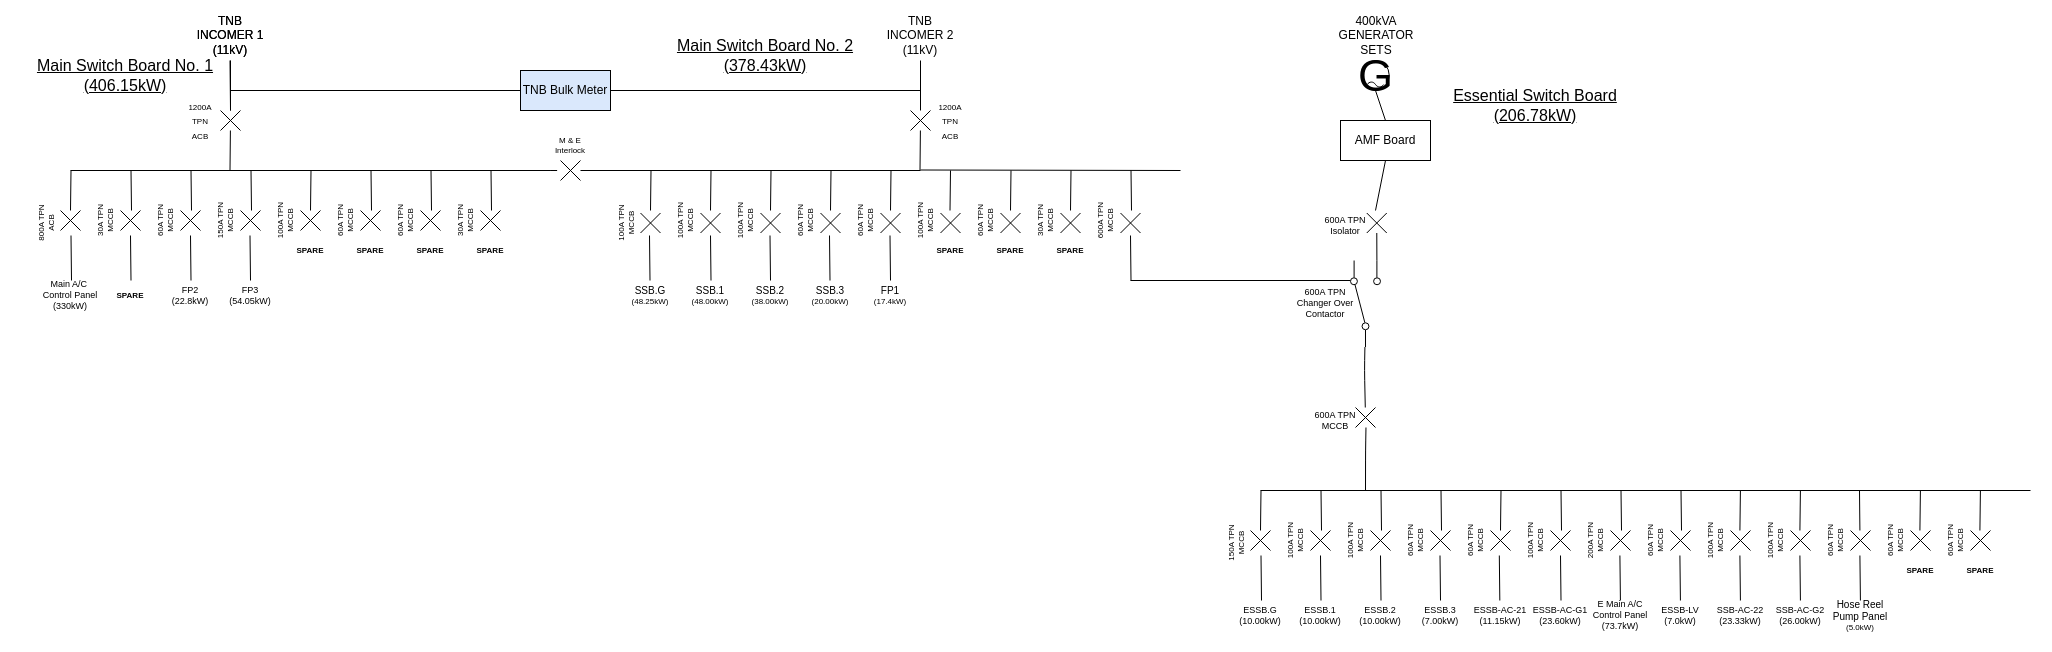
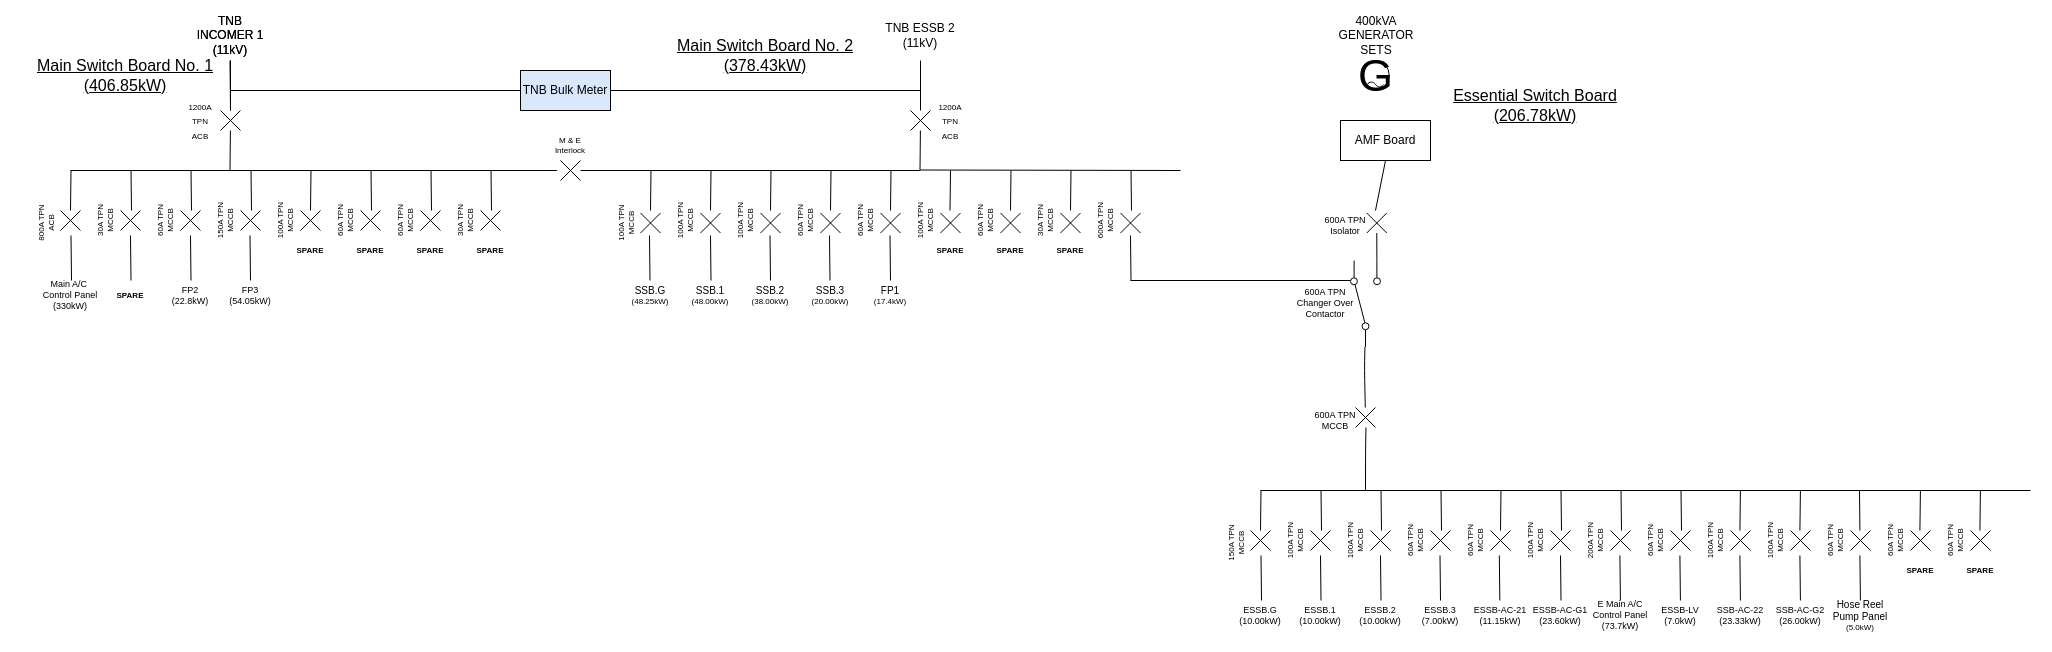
(921, 36) -> (921, 36)
(126, 76) -> (126, 76)
(1381, 106) -> none
